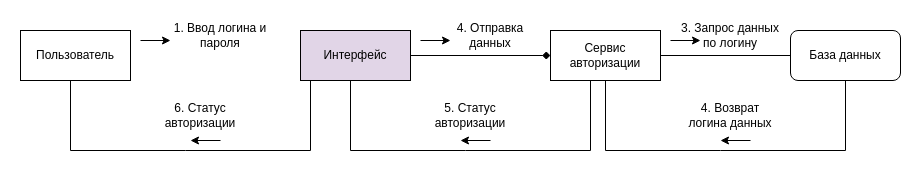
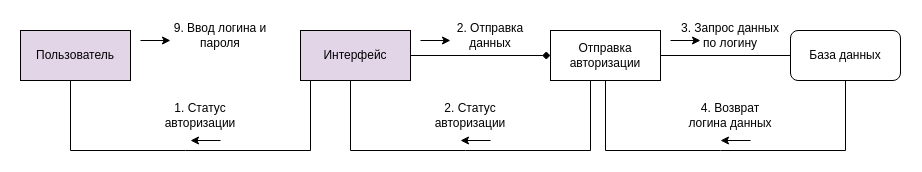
(221, 36) -> (221, 36)
(491, 36) -> (491, 36)
(76, 56) -> (76, 56)
(606, 56) -> (606, 56)
(201, 116) -> (201, 116)
(471, 116) -> (471, 116)
